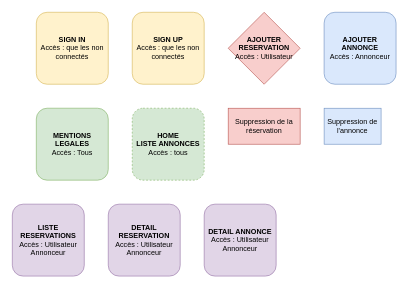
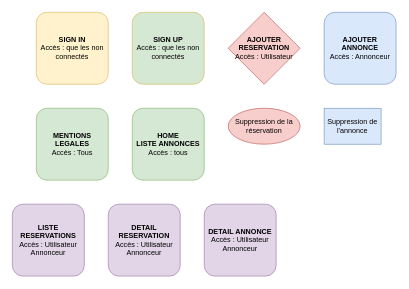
(168, 48) -> (168, 48)
(264, 126) -> (264, 126)
(168, 144) -> (168, 144)
